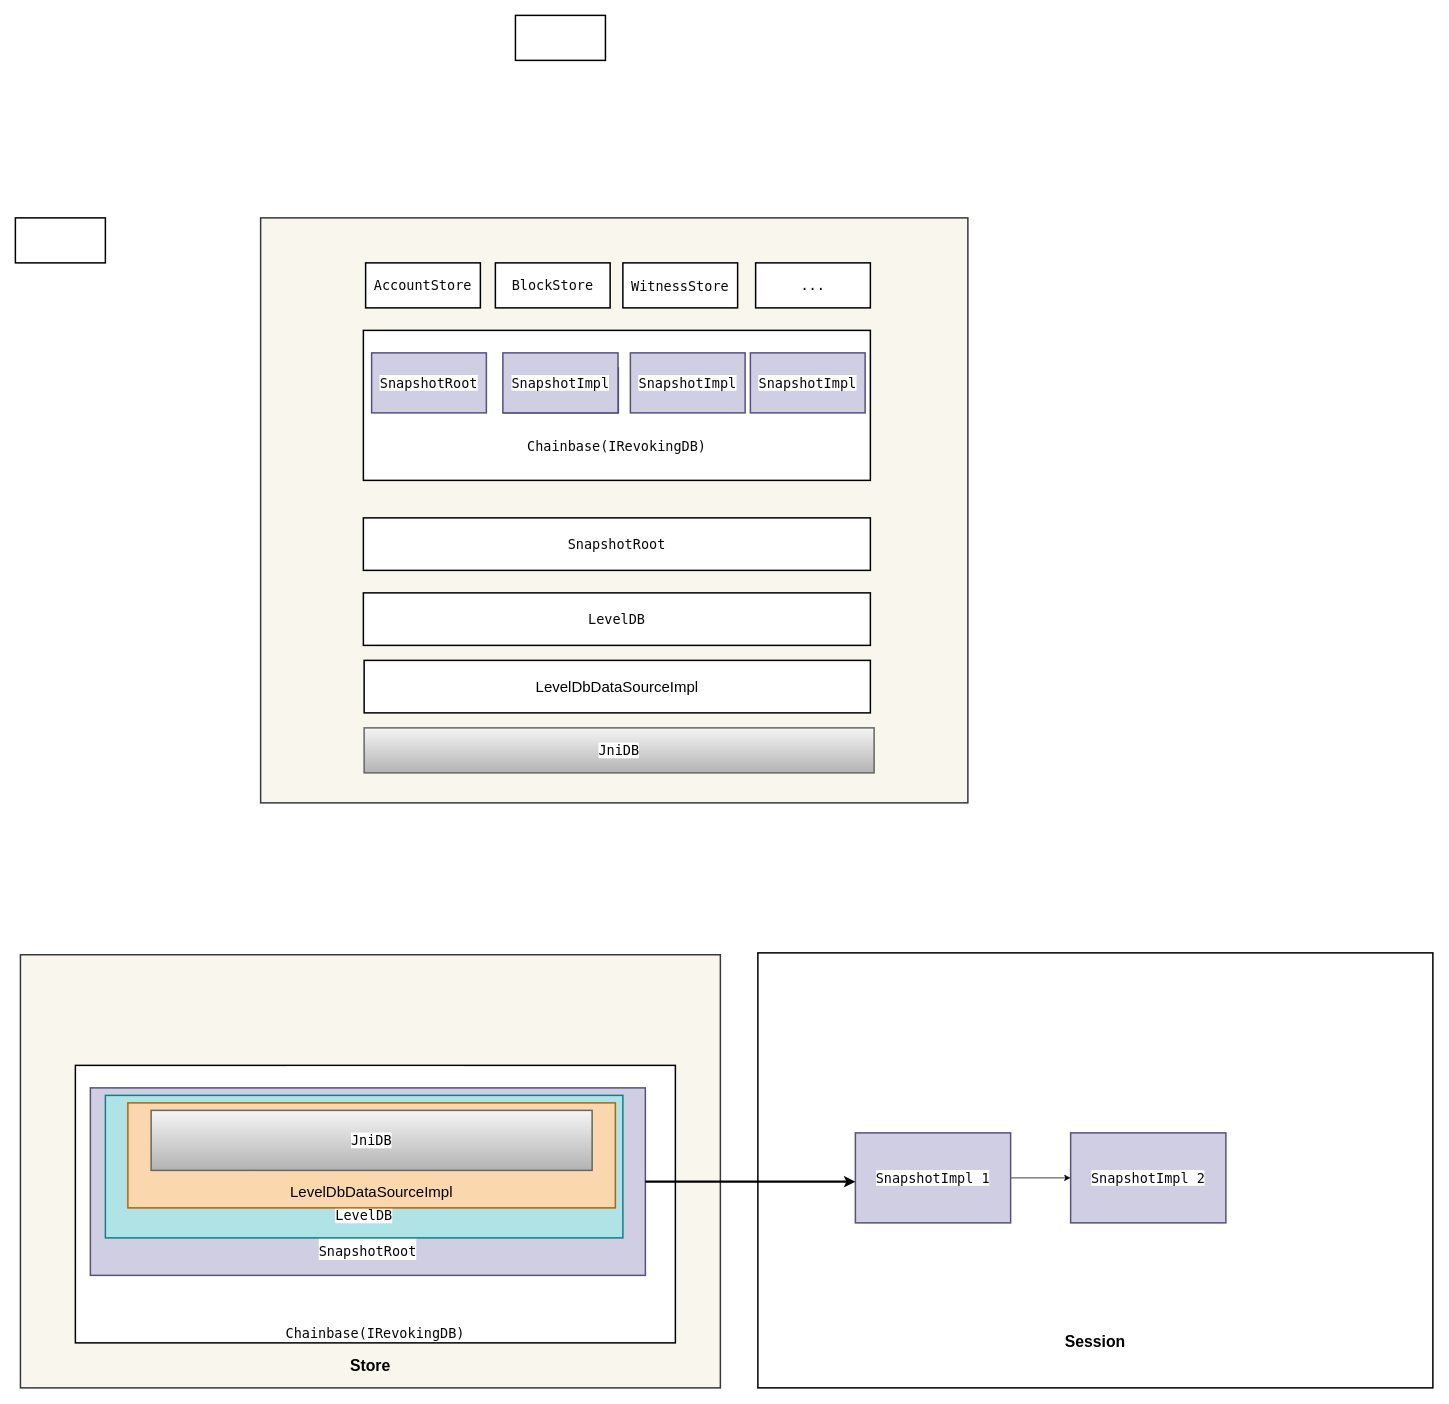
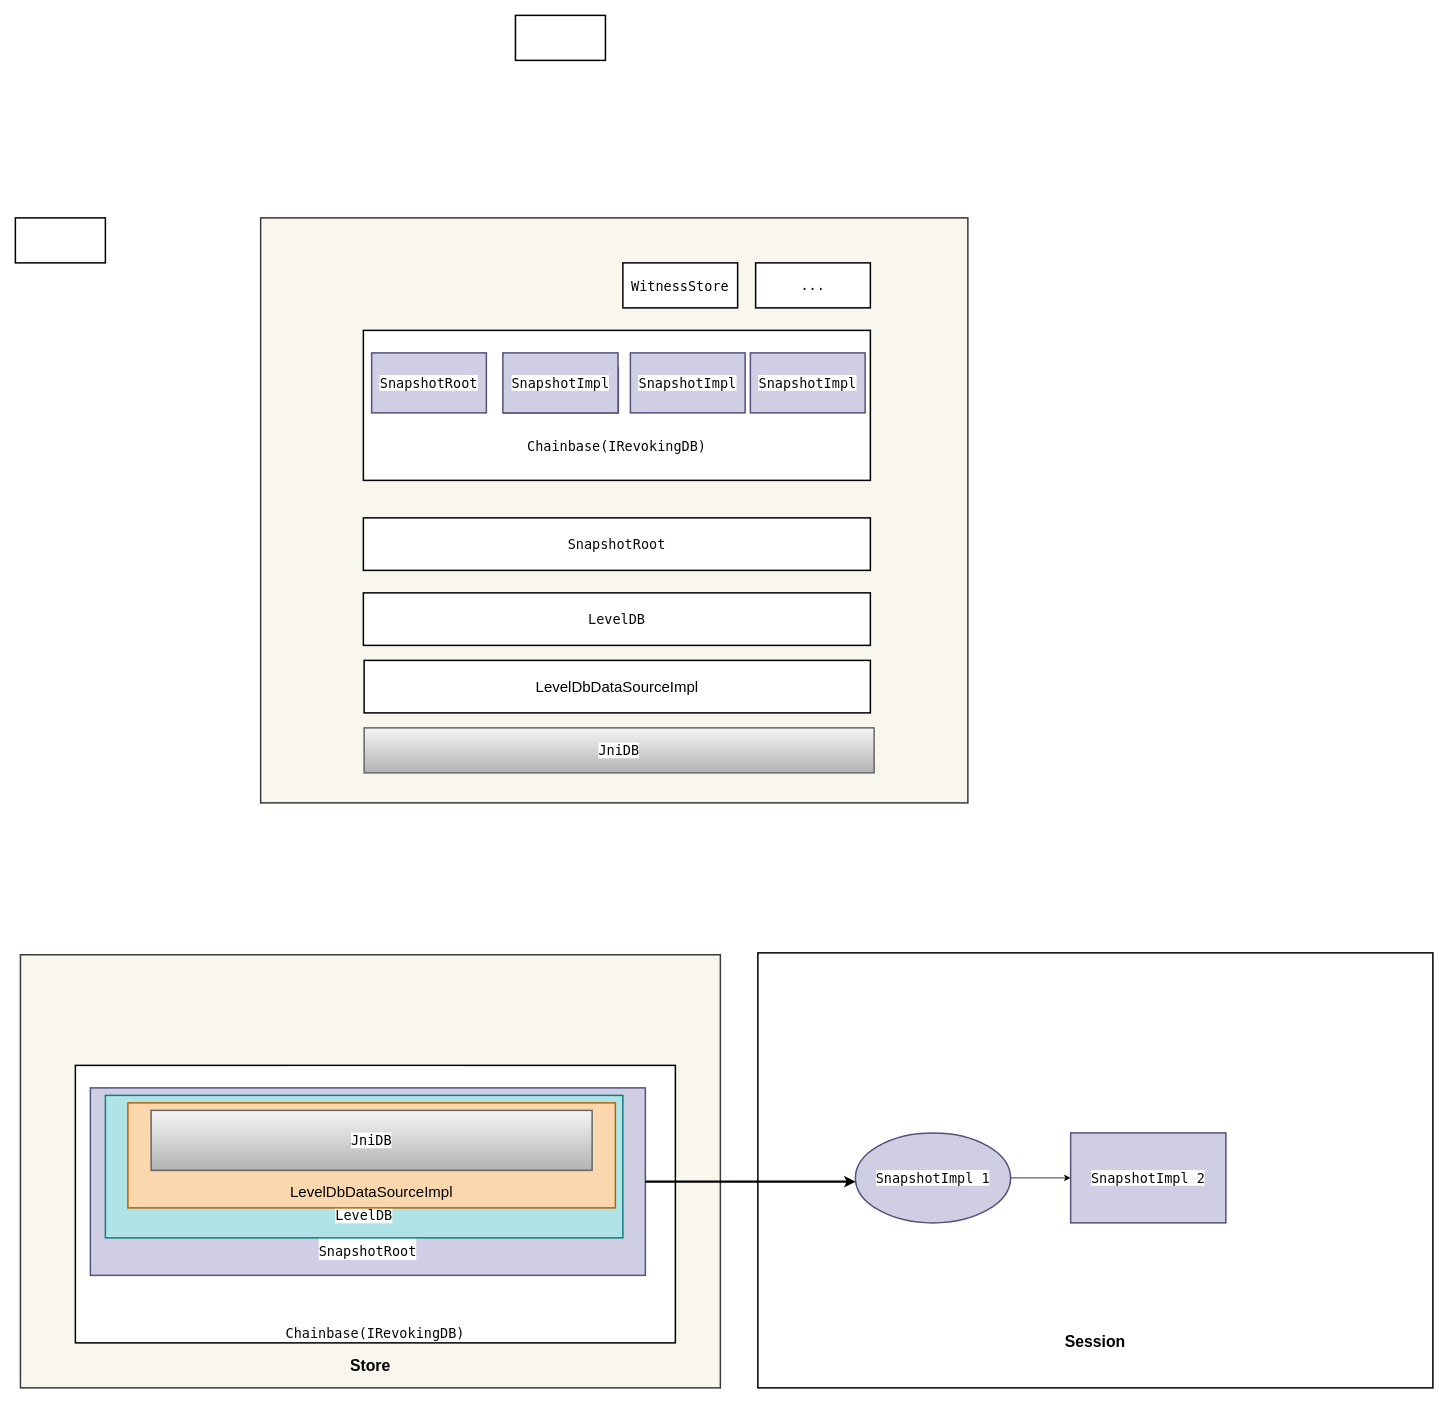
(423, 285) -> none
(553, 285) -> none
(933, 1178) -> (933, 1178)
